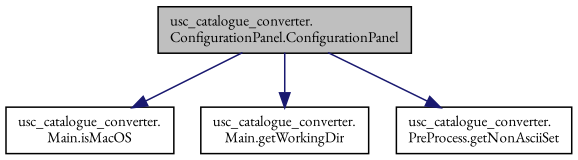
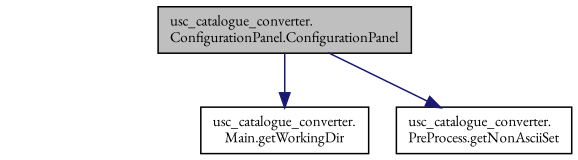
(90, 130) -> none
